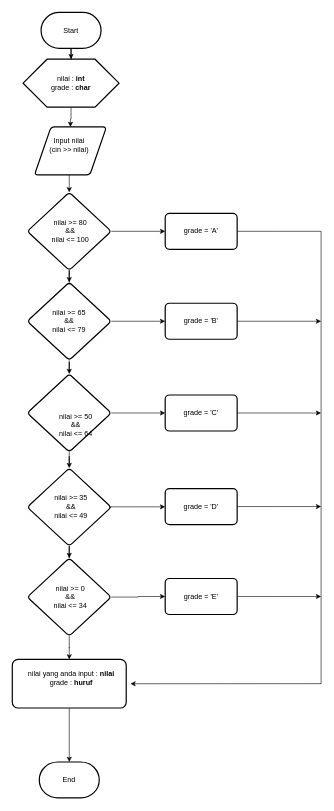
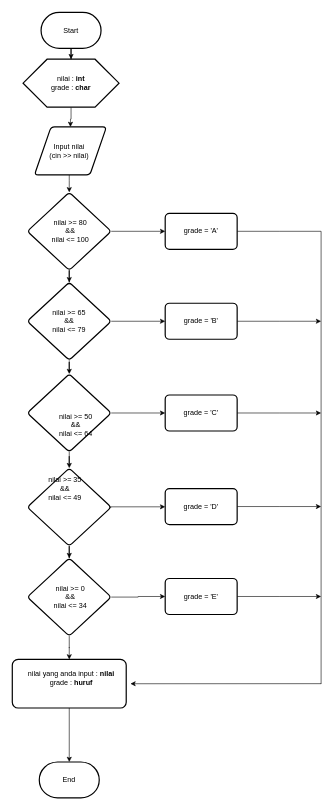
(69, 145) -> (69, 151)
(71, 507) -> (65, 489)
